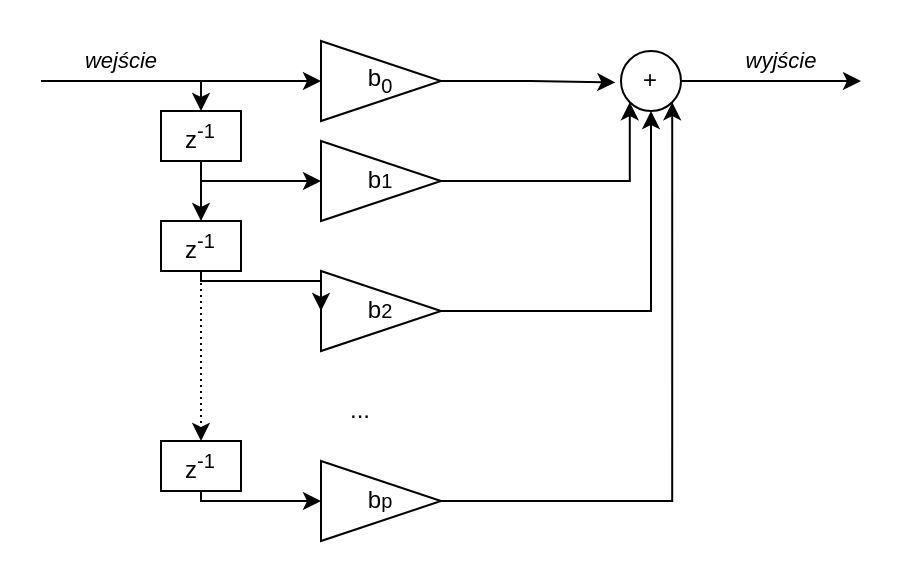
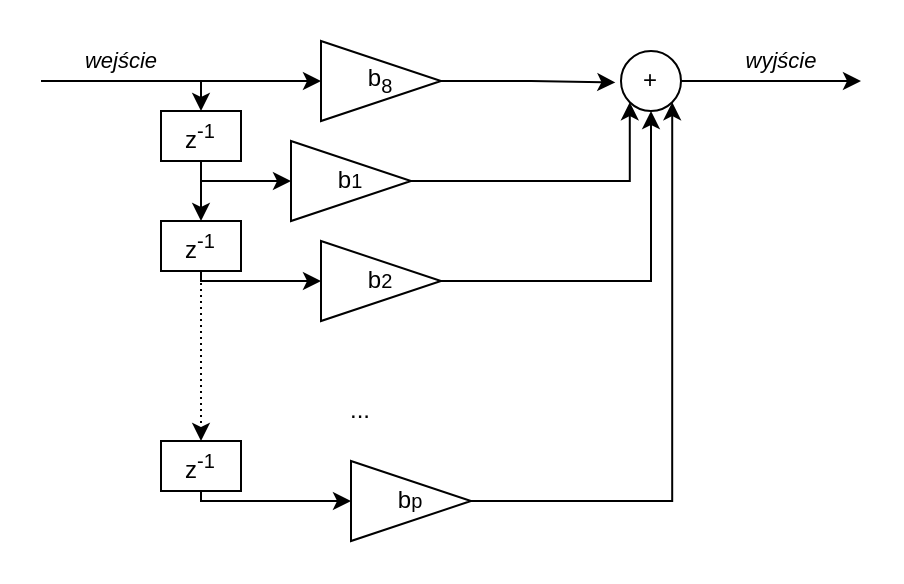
(381, 81) -> (381, 81)
(381, 181) -> (351, 181)
(381, 311) -> (381, 281)
(381, 501) -> (411, 501)
